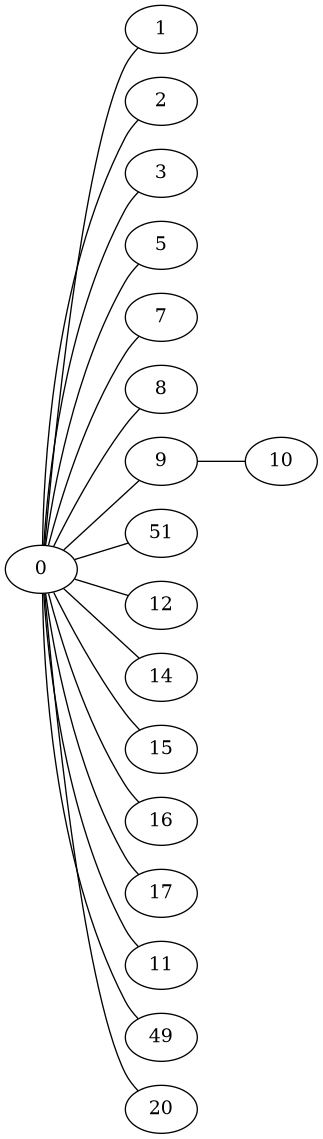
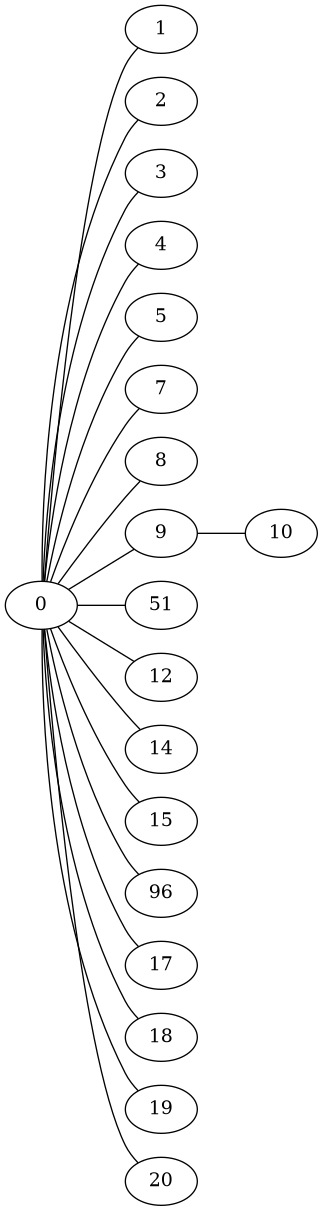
none -> (161, 245)
(161, 821) -> (161, 893)
(161, 965) -> (161, 1037)
(161, 1037) -> (161, 1109)
